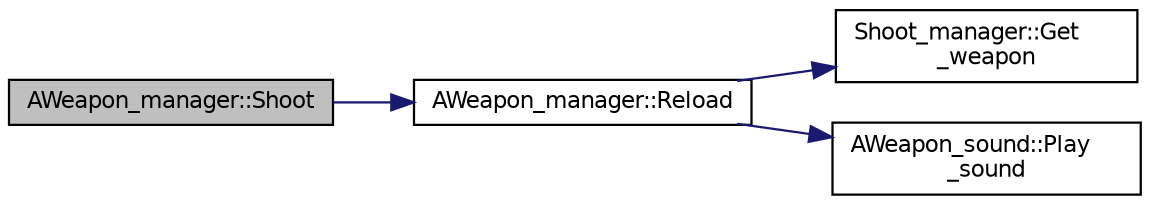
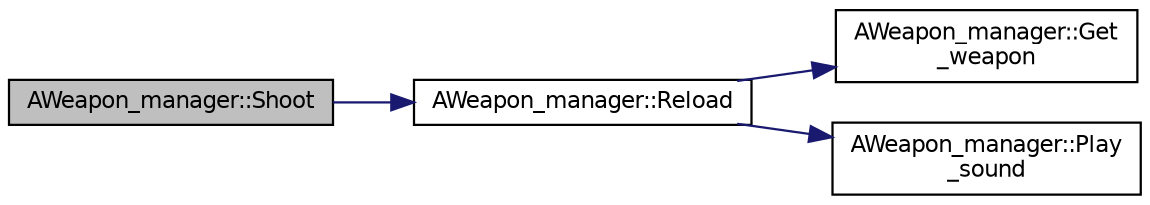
(987, 46) -> (987, 46)
(987, 159) -> (987, 159)
